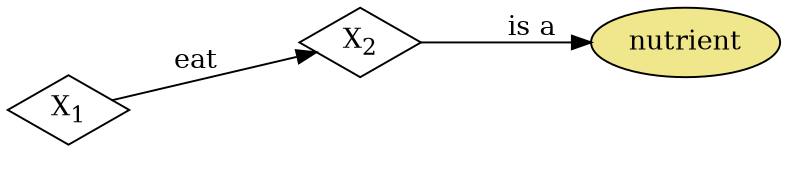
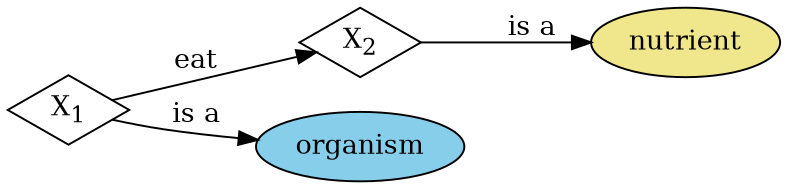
none -> (360, 147)
